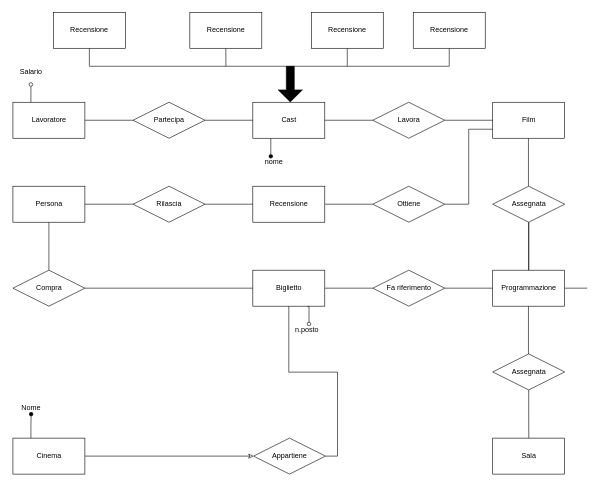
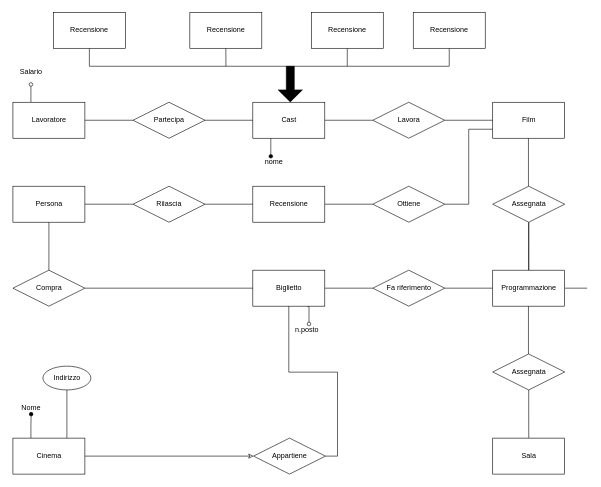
none -> (67, 378)
none -> (67, 414)
